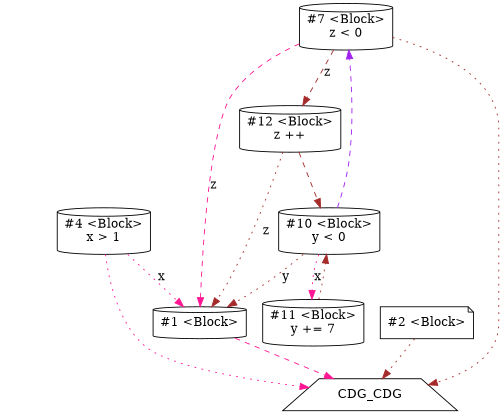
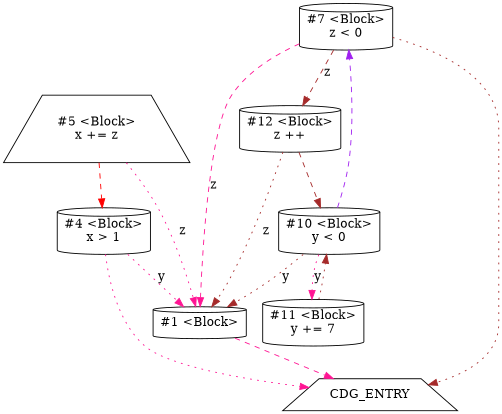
none -> (97, 129)
(162, 277) -> (162, 277)
(318, 277) -> (318, 277)
(427, 323) -> none
(370, 395) -> (370, 395)
